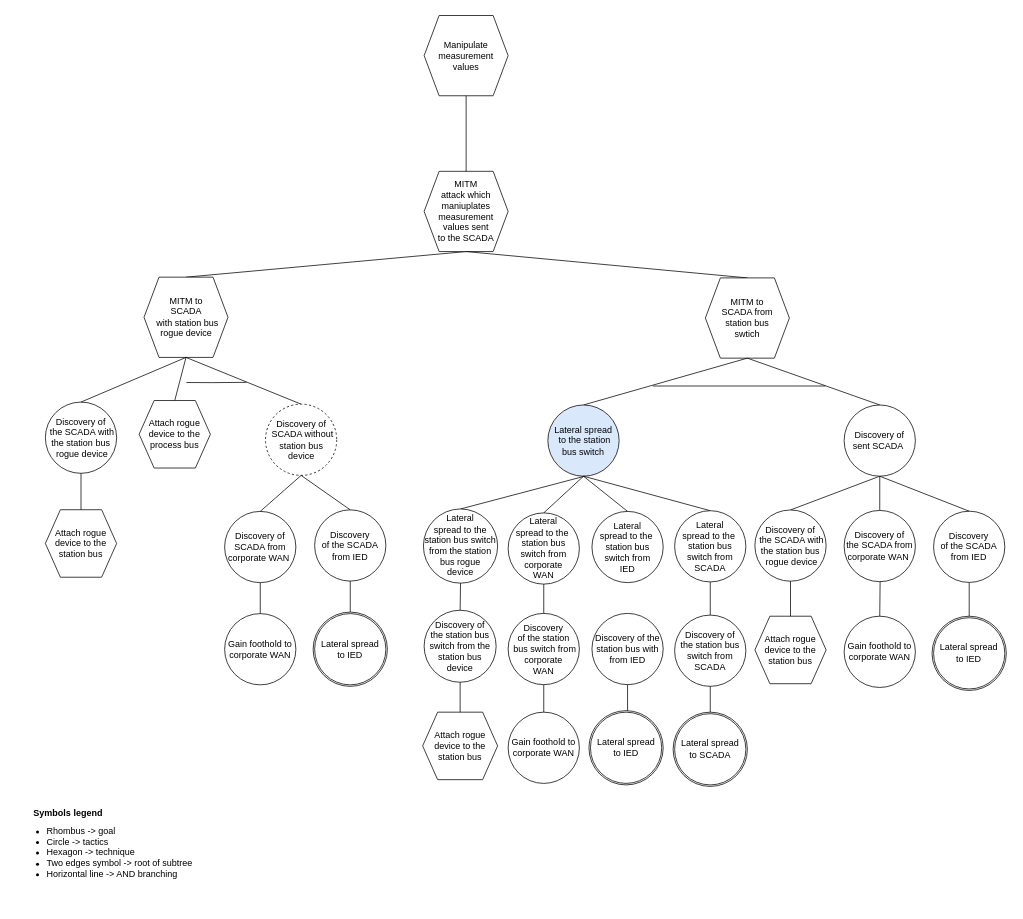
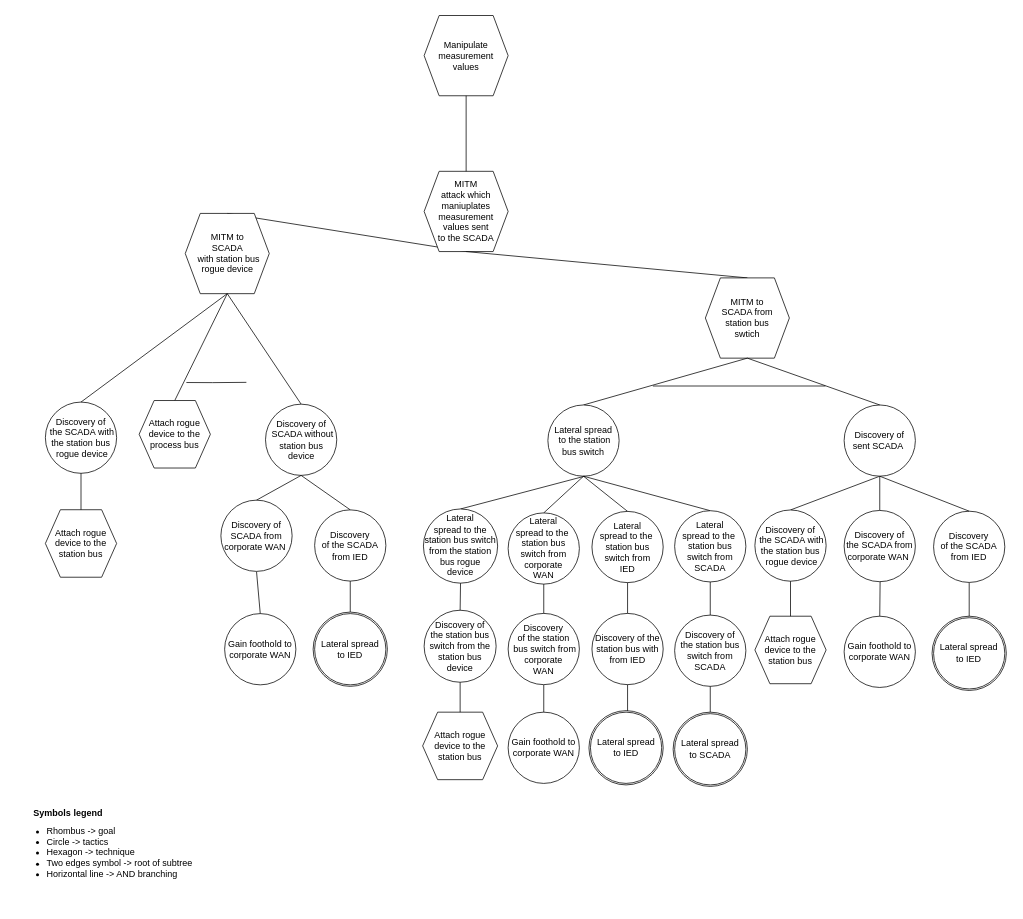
(186, 317) -> (227, 253)
(301, 440) -> (301, 440)
(584, 440) -> (584, 440)
(260, 547) -> (257, 536)
none -> (628, 598)
